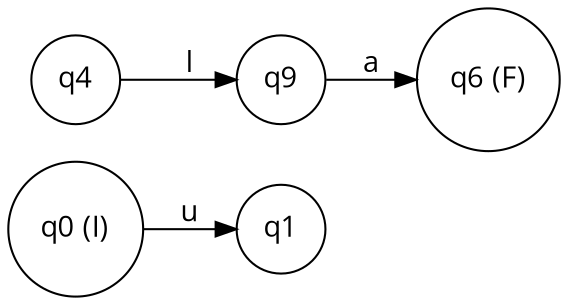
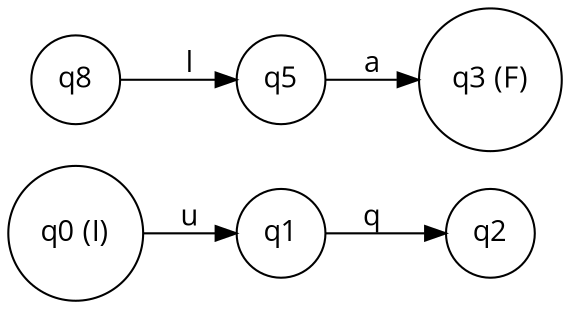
(76, 80) -> (76, 80)
(281, 80) -> (281, 80)
(488, 80) -> (490, 80)
none -> (490, 233)
